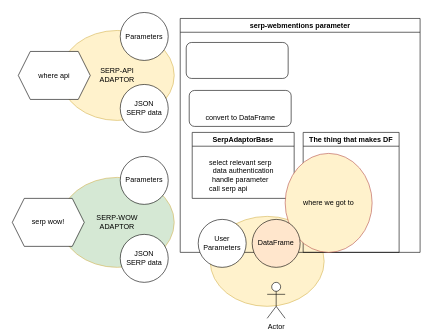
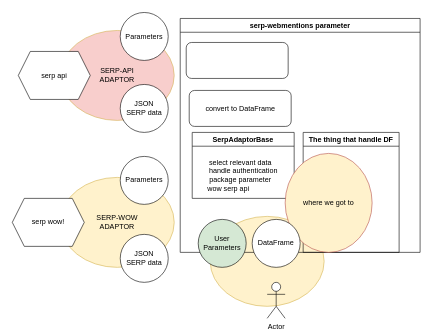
(54, 75) -> (54, 75)
(117, 75) -> (117, 75)
(240, 117) -> (240, 108)
(351, 140) -> (351, 140)
(241, 162) -> (241, 162)
(244, 171) -> (244, 171)
(241, 180) -> (241, 180)
(229, 189) -> (229, 189)
(117, 222) -> (117, 222)
(222, 243) -> (222, 243)
(276, 243) -> (276, 243)
